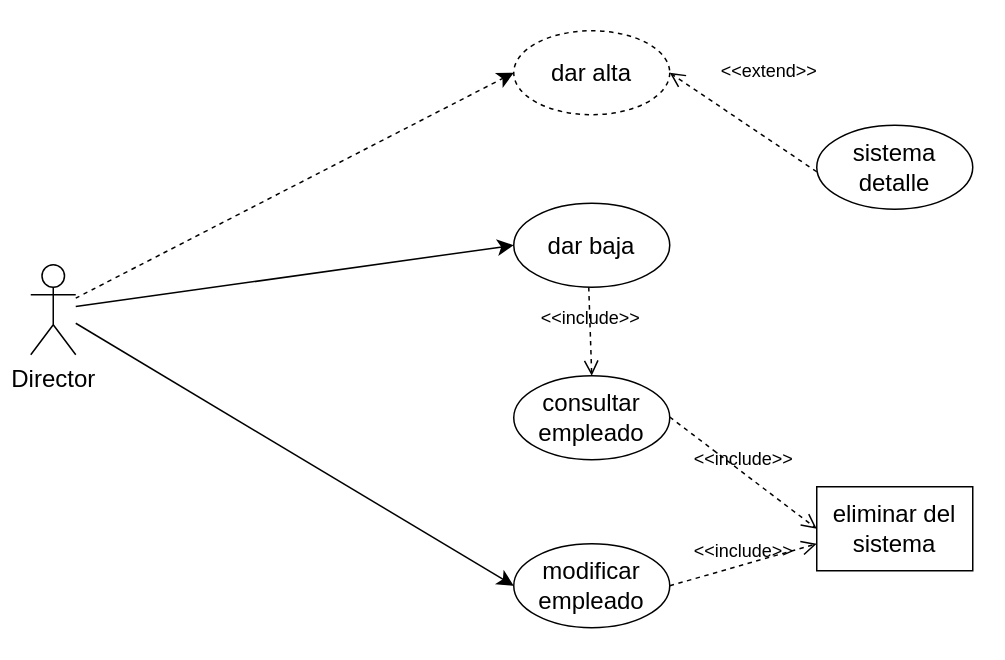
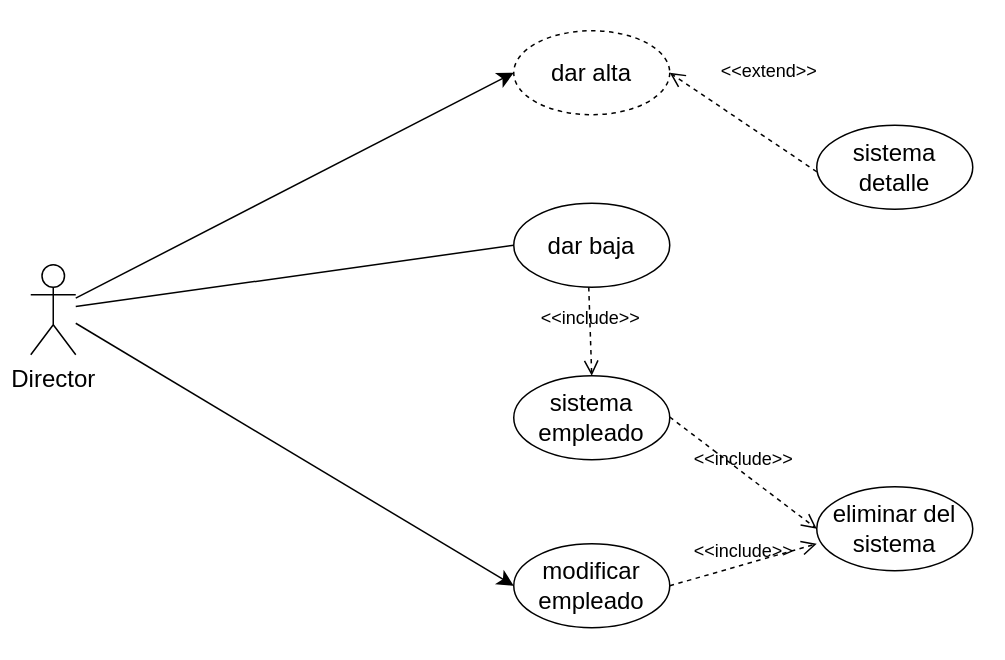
(290, 188) -> (290, 188)
(500, 247) -> (505, 246)
(592, 418) -> (592, 418)
(895, 529) -> (895, 529)
